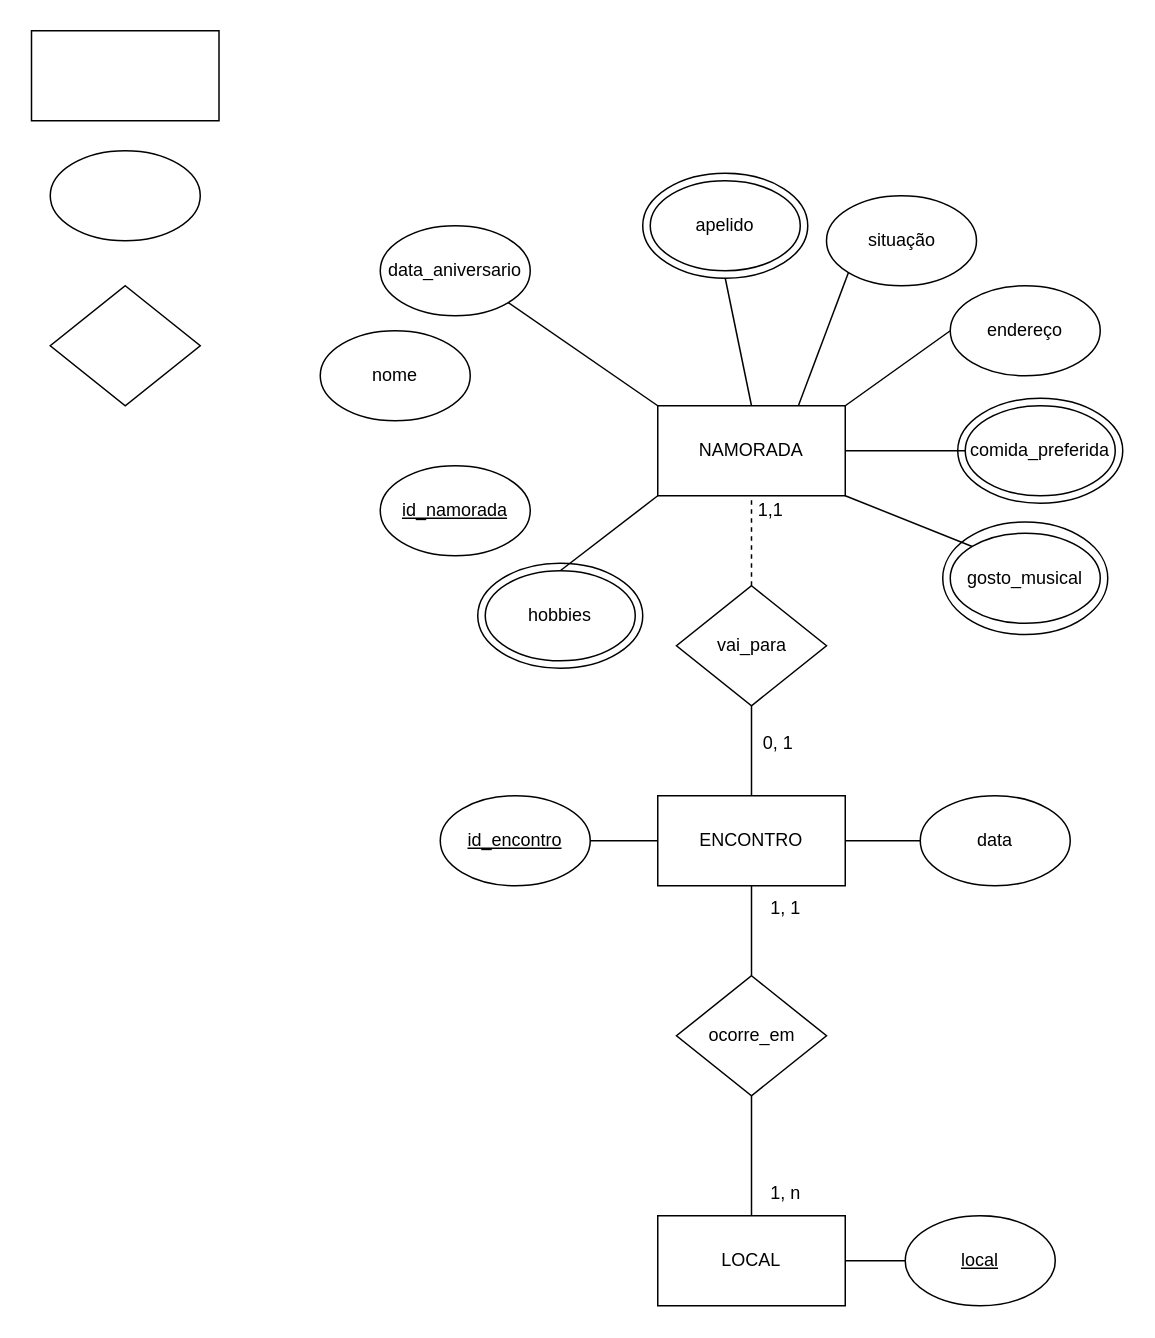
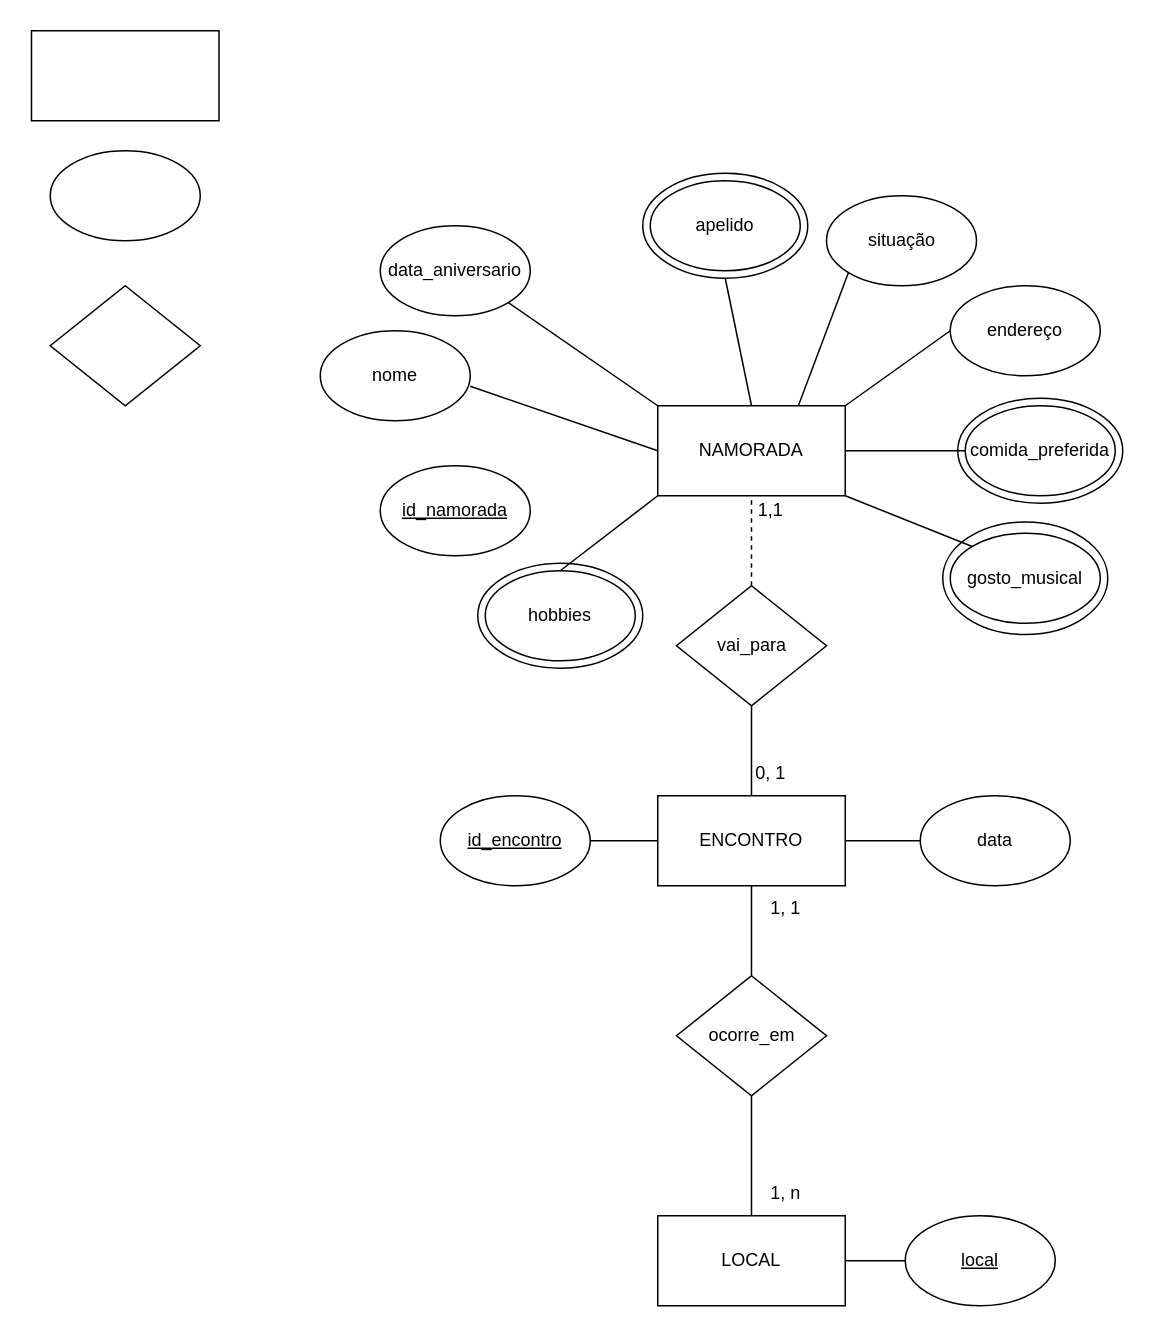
none -> (564, 419)
(778, 743) -> (770, 773)
